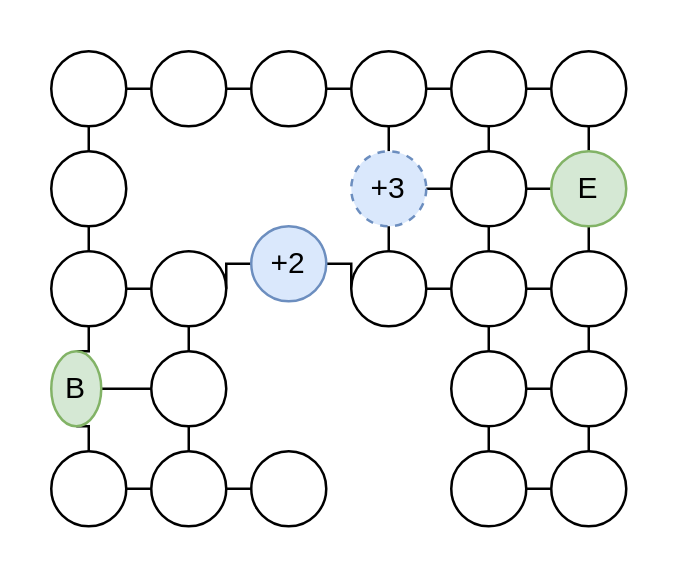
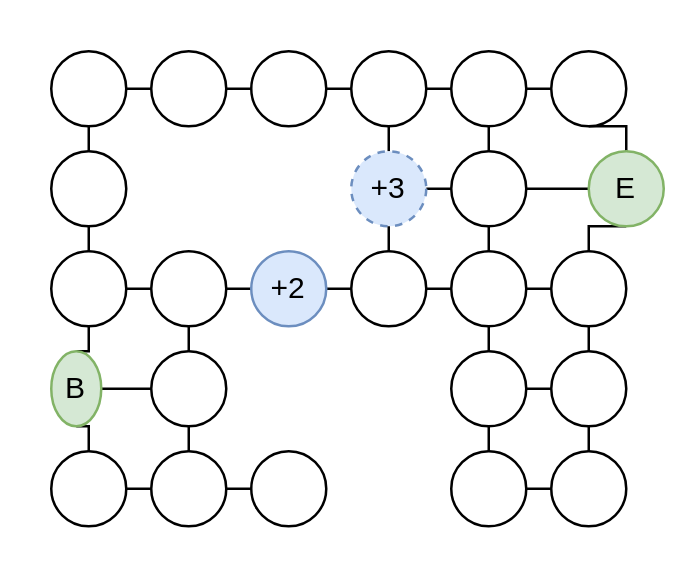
(589, 189) -> (626, 189)
(289, 264) -> (289, 289)
